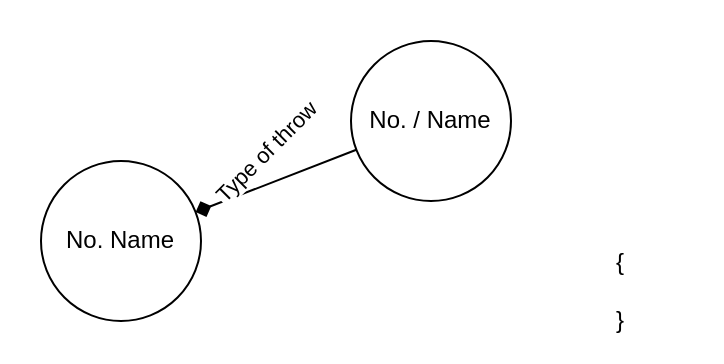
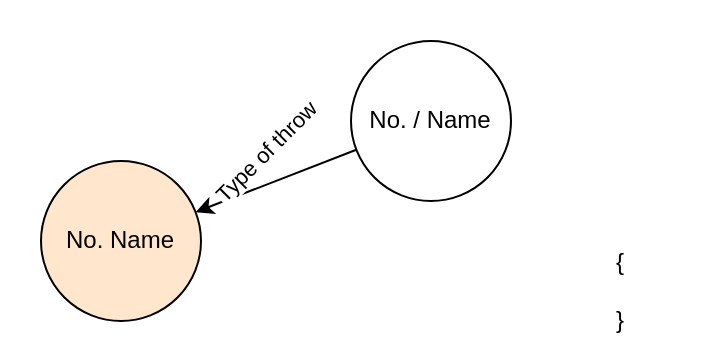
(210, 207) -> (209, 207)
(121, 241) -> (121, 241)
